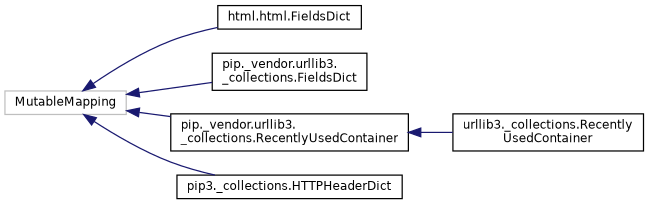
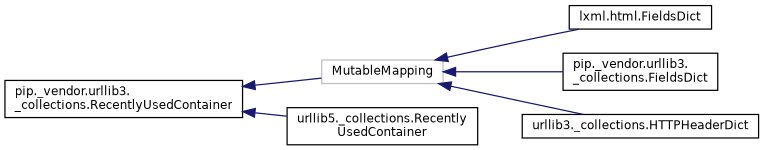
(290, 17) -> (640, 17)
(155, 115) -> (288, 82)
(548, 132) -> (382, 126)
(290, 187) -> (640, 126)
